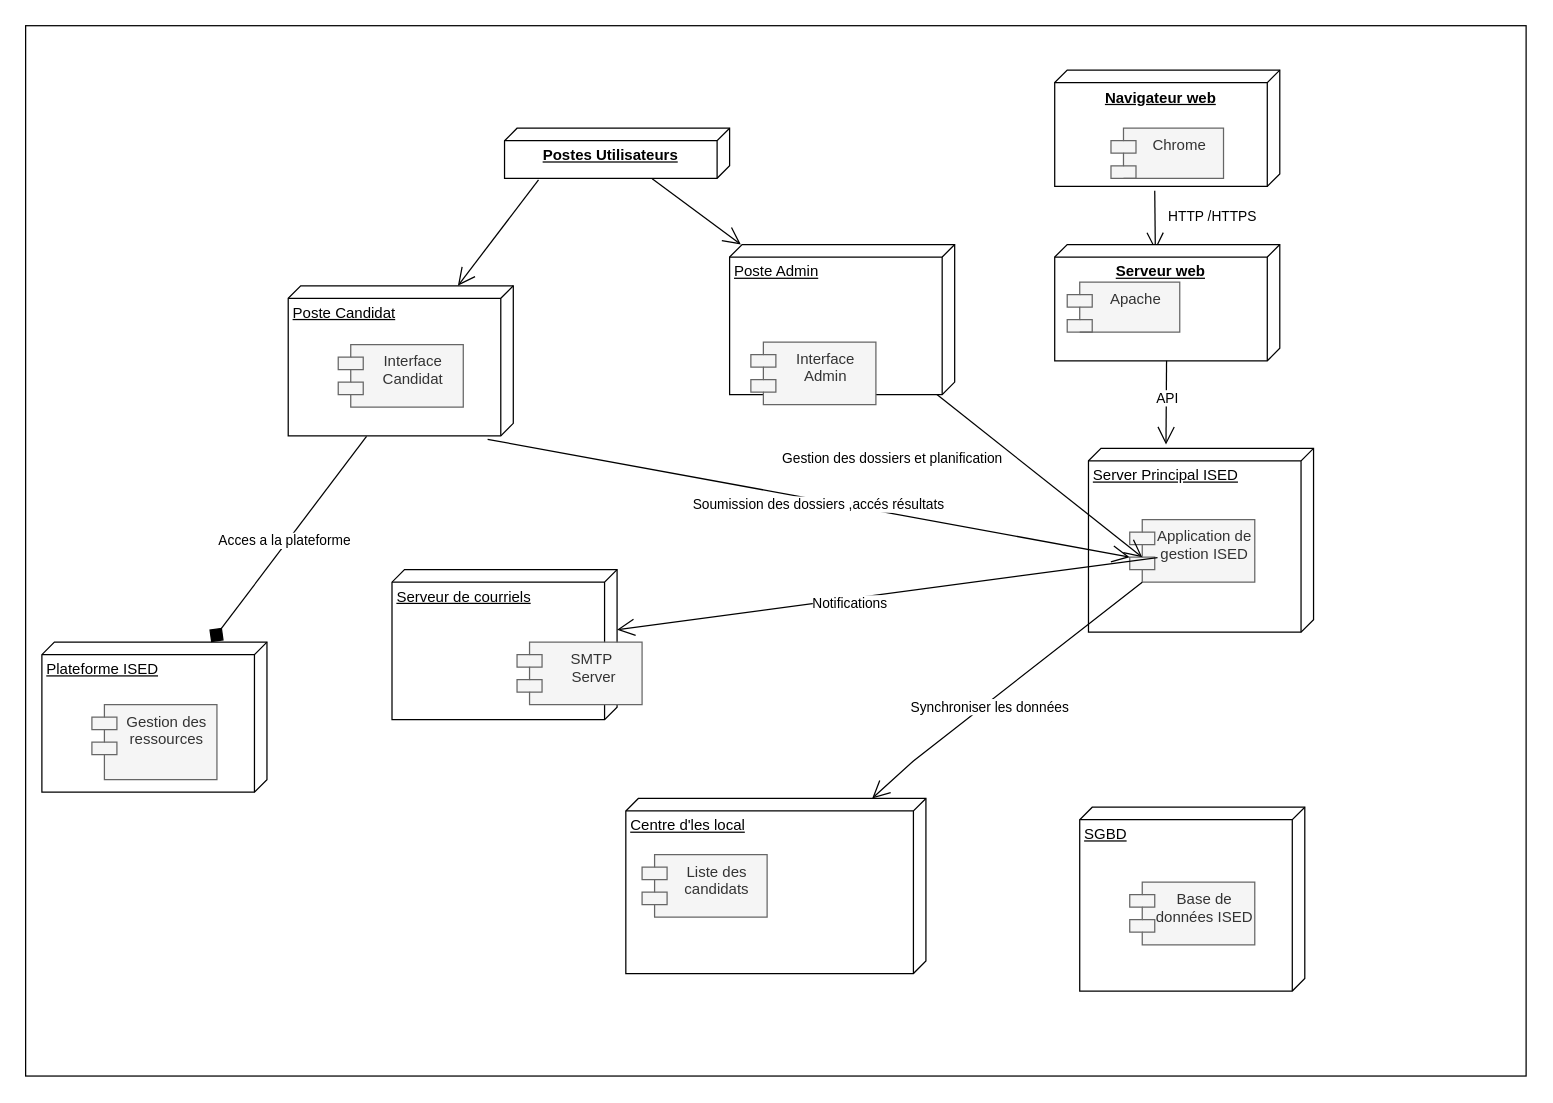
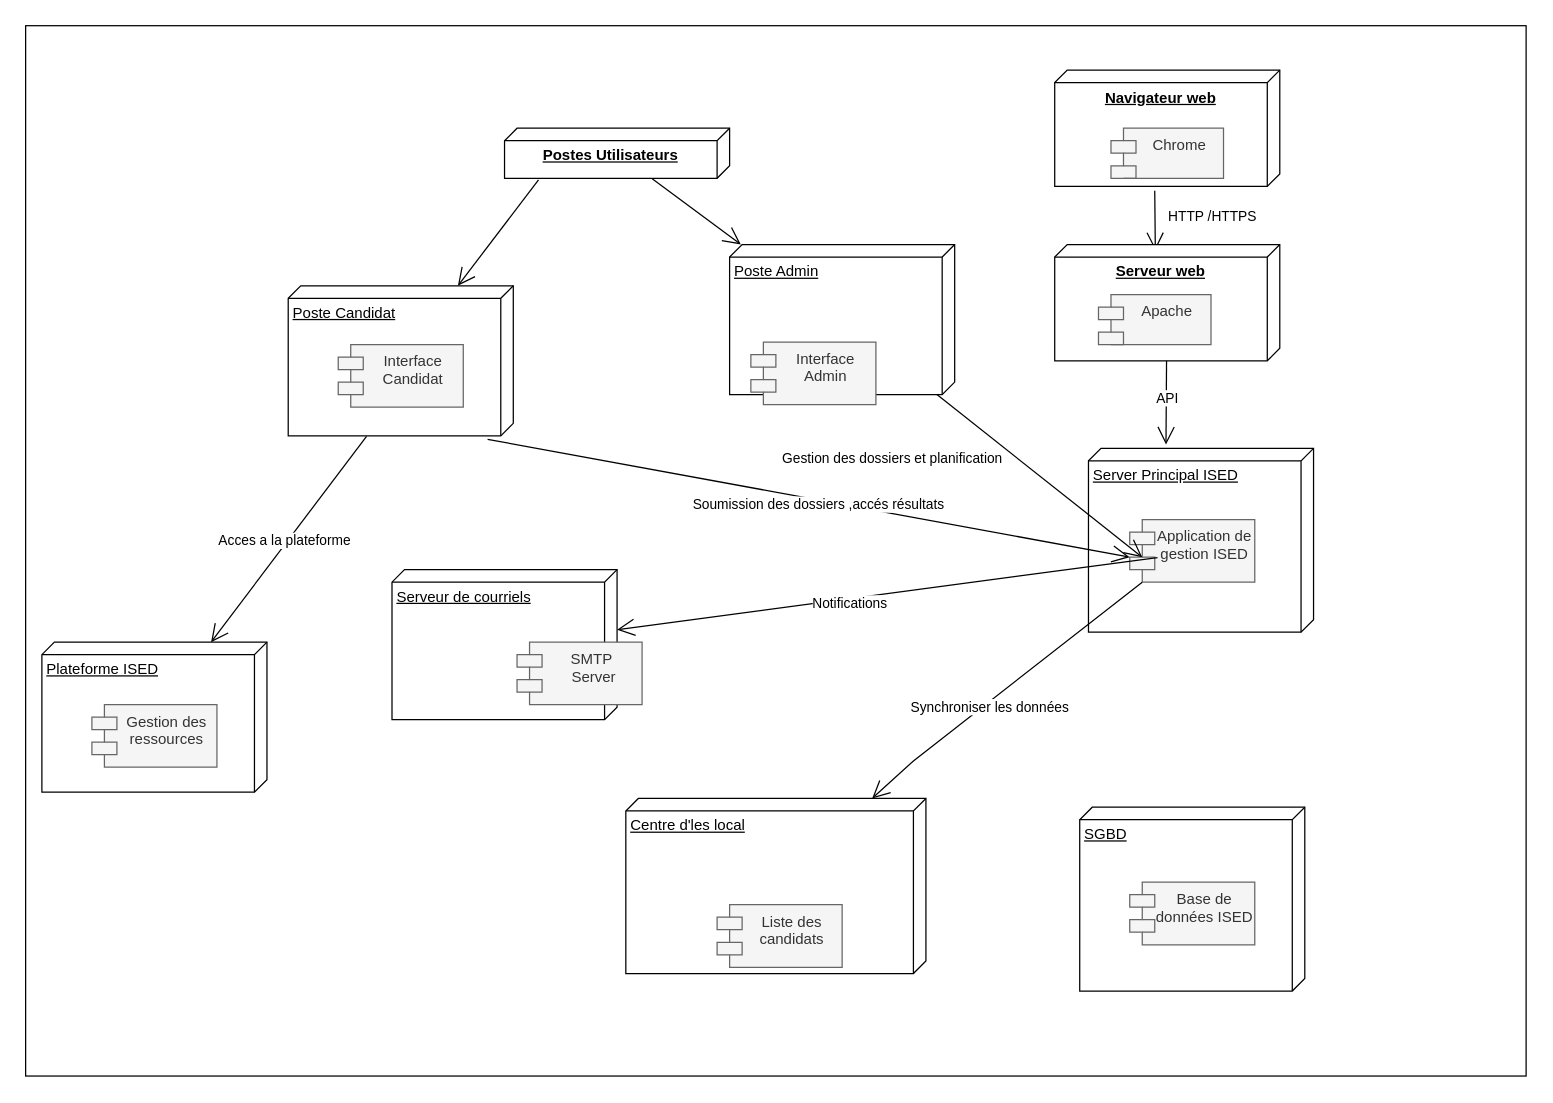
(1123, 307) -> (1154, 319)
(222, 627) -> (218, 633)
(154, 742) -> (154, 736)
(704, 886) -> (779, 936)
